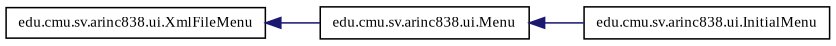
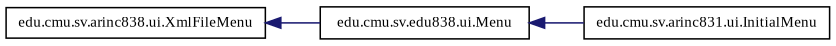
(425, 23) -> (425, 23)
(707, 23) -> (707, 23)
